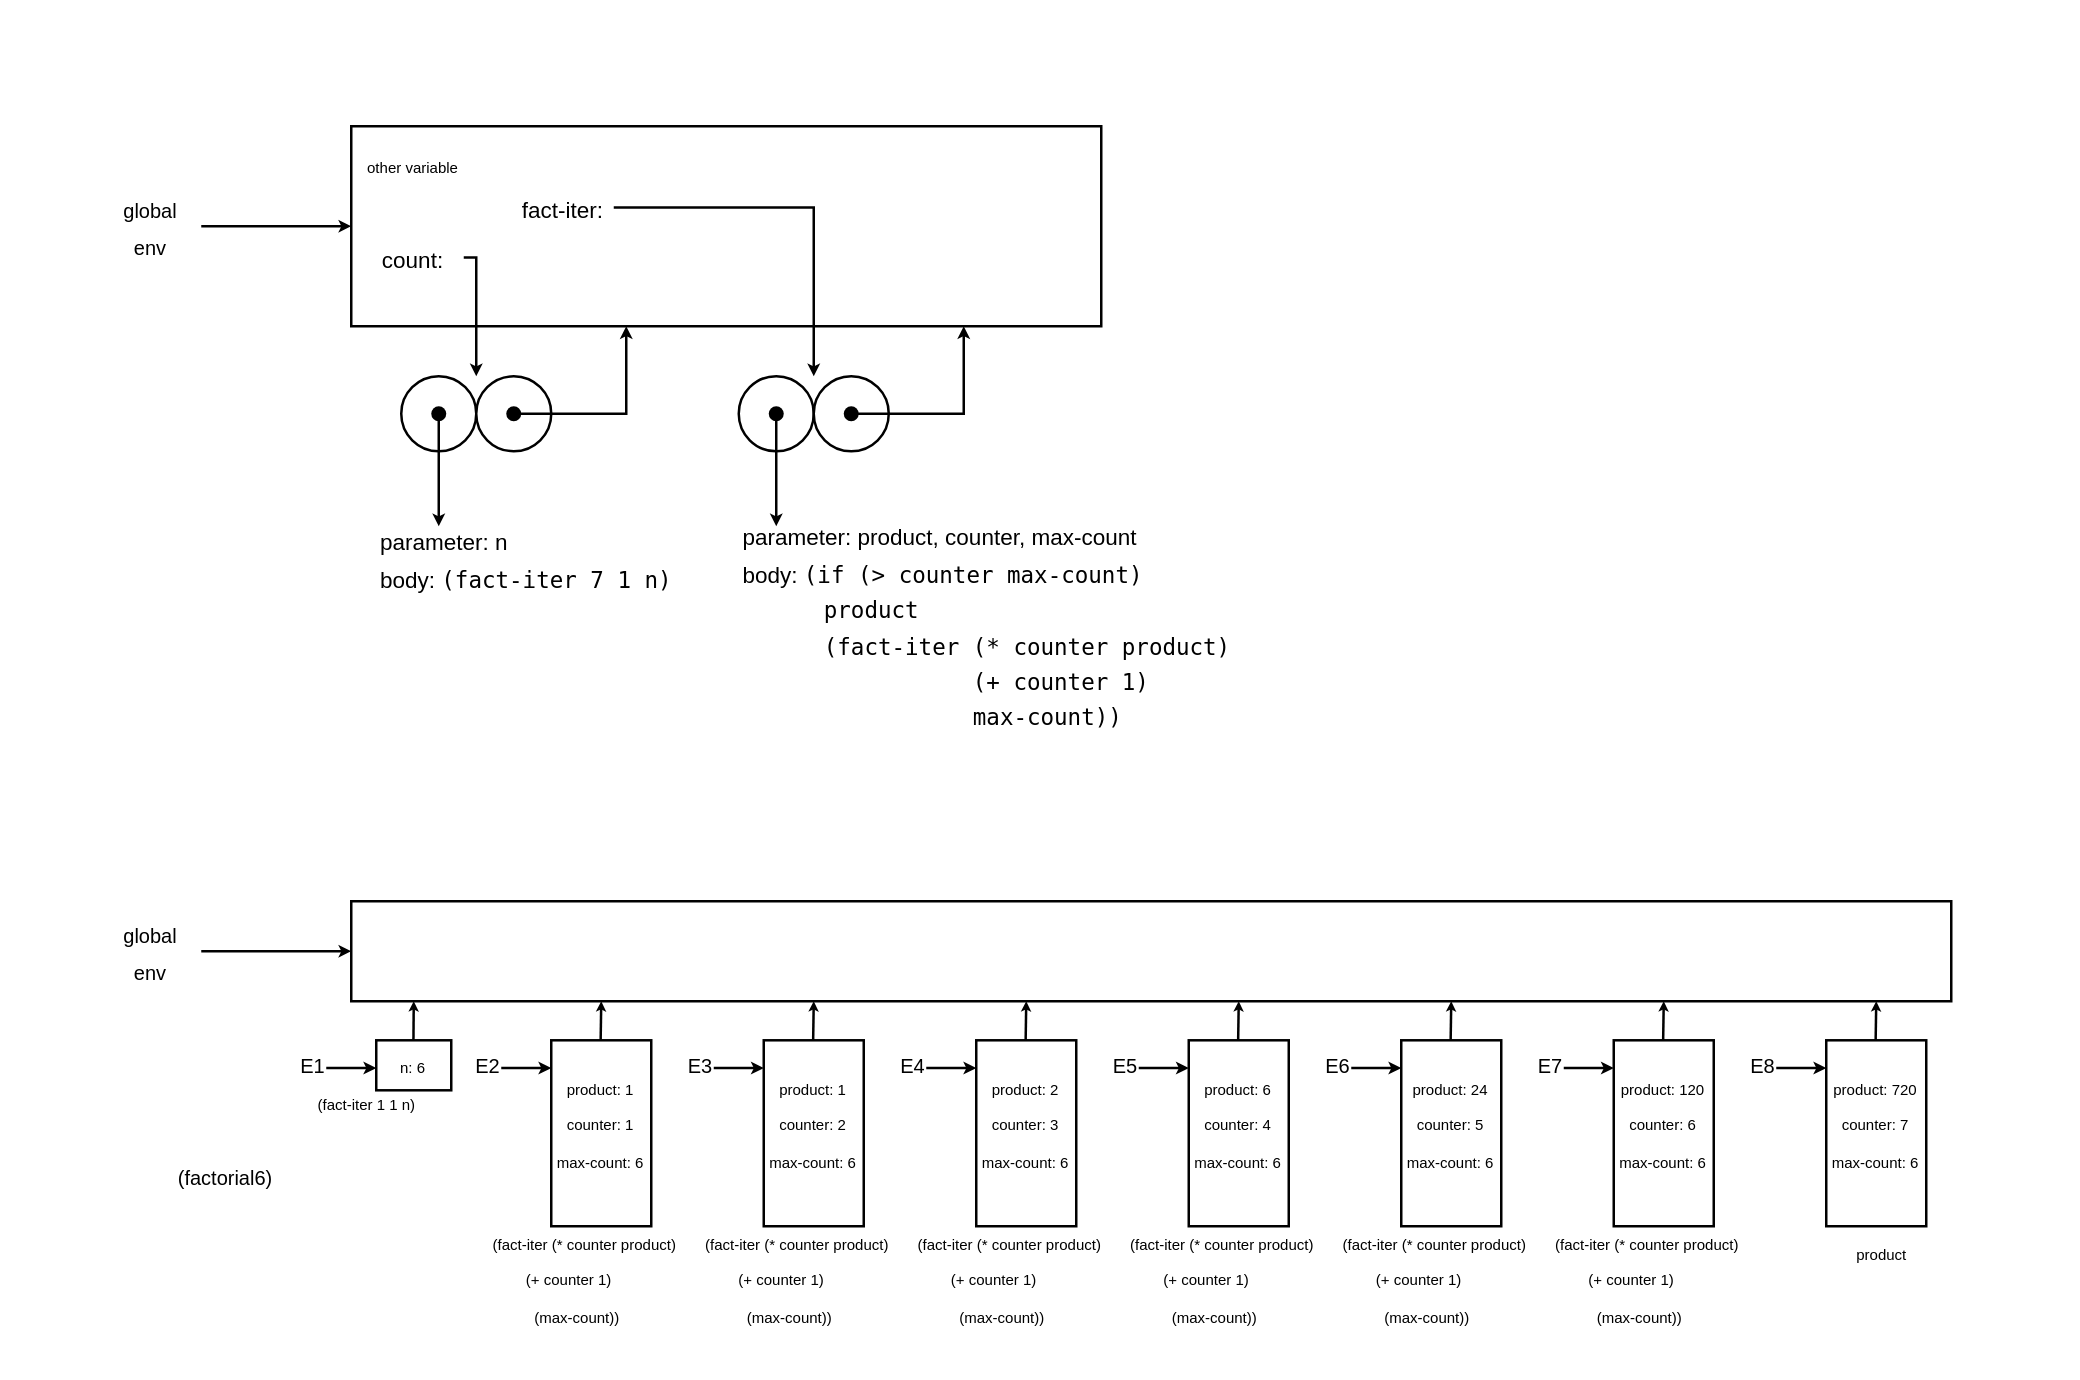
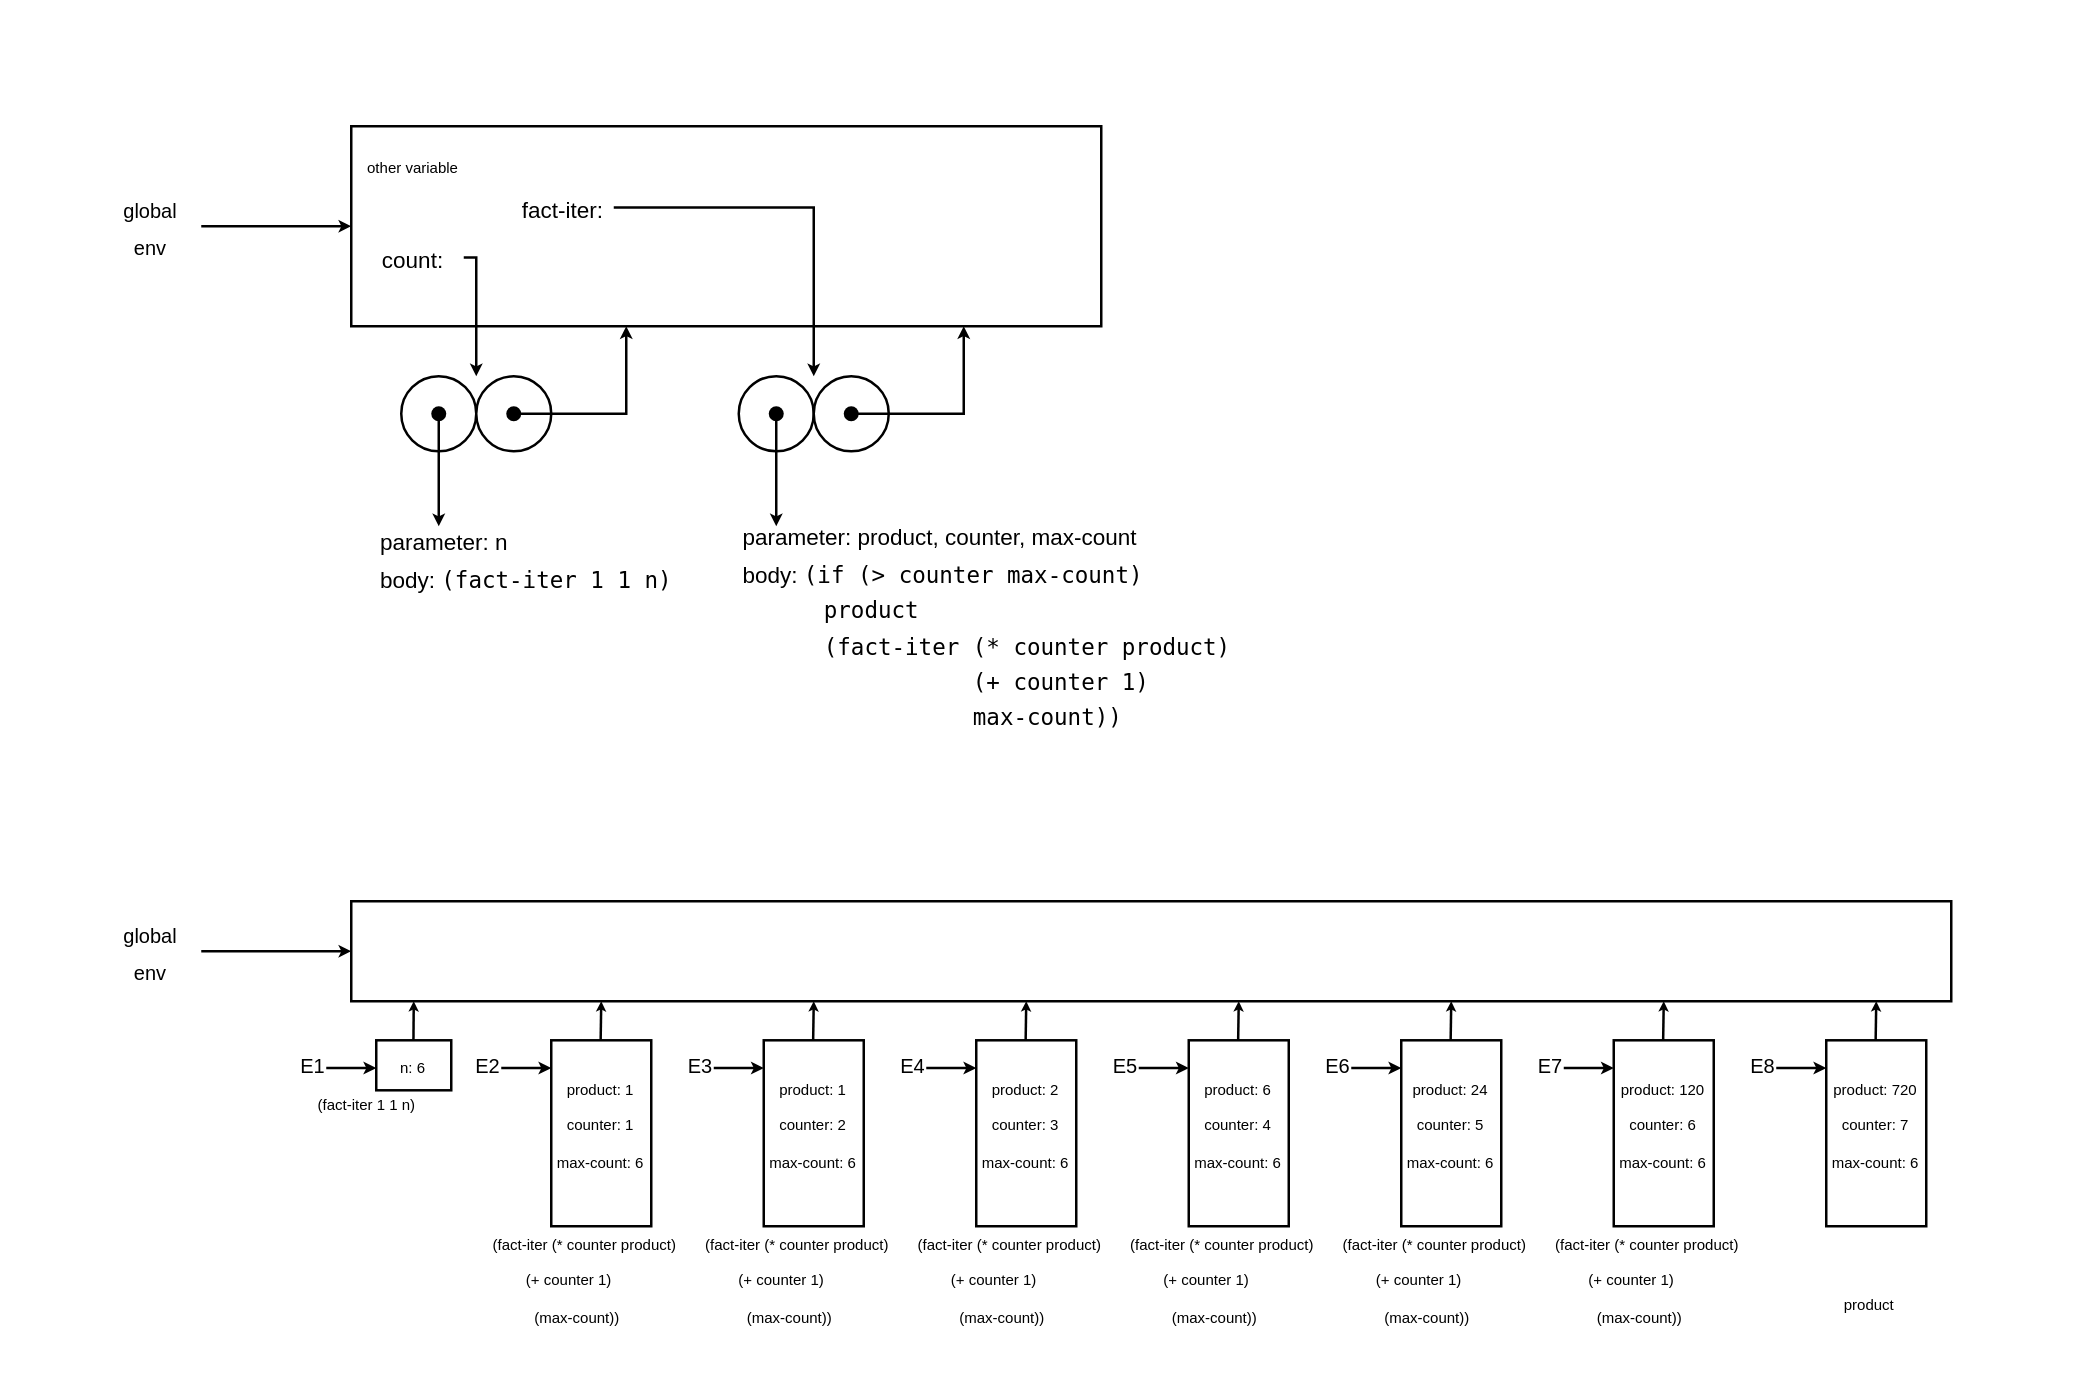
(548, 559) -> (548, 559)
(226, 1176) -> none
(1883, 1251) -> (1870, 1301)
